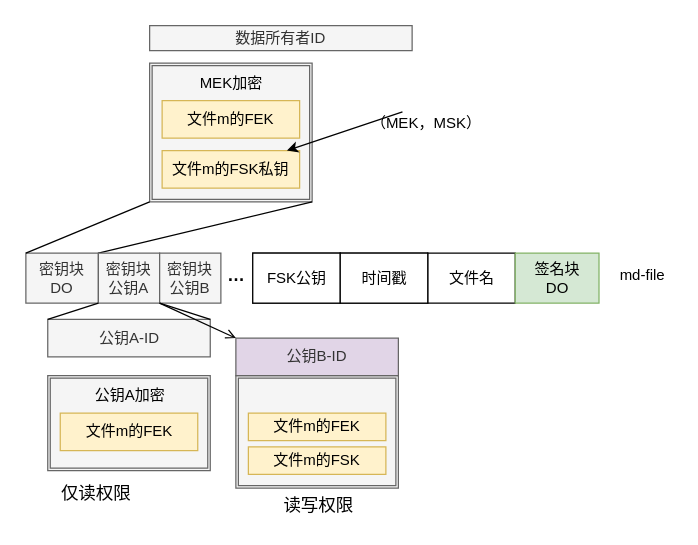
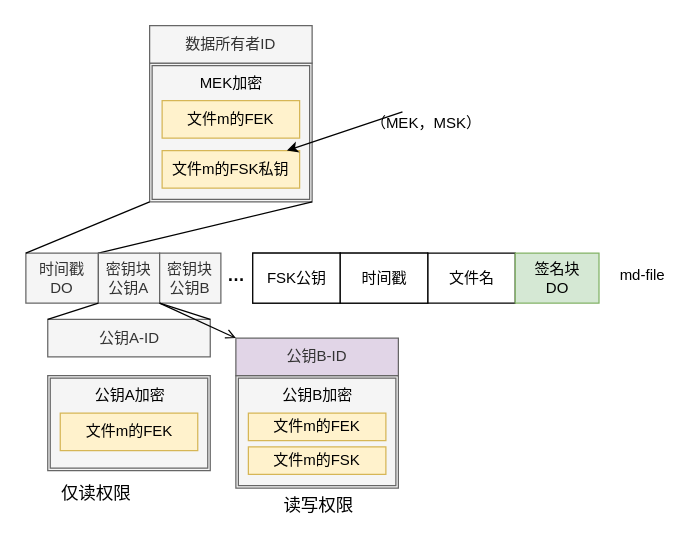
(281, 38) -> (231, 44)
(62, 278) -> (62, 278)
none -> (317, 396)
